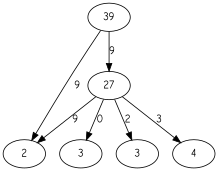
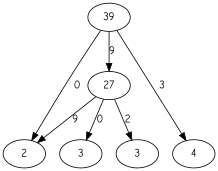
(77, 86) -> (77, 86)
(148, 117) -> (149, 82)
